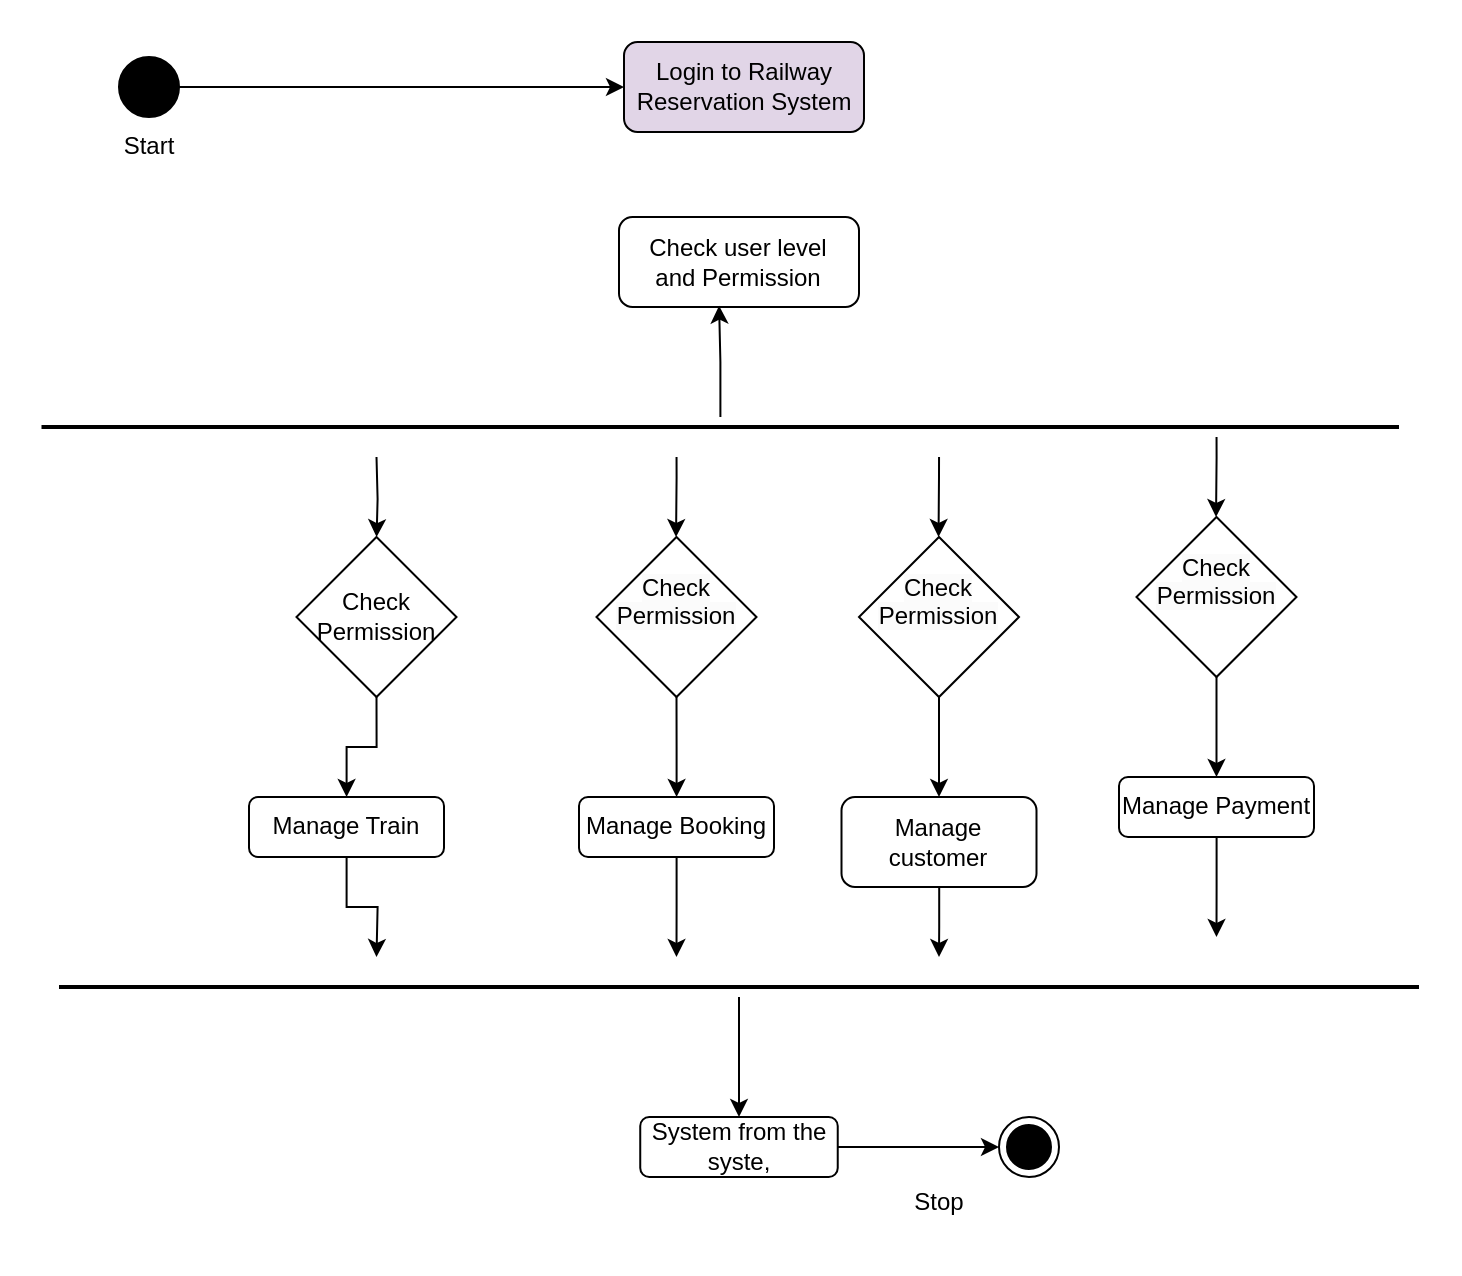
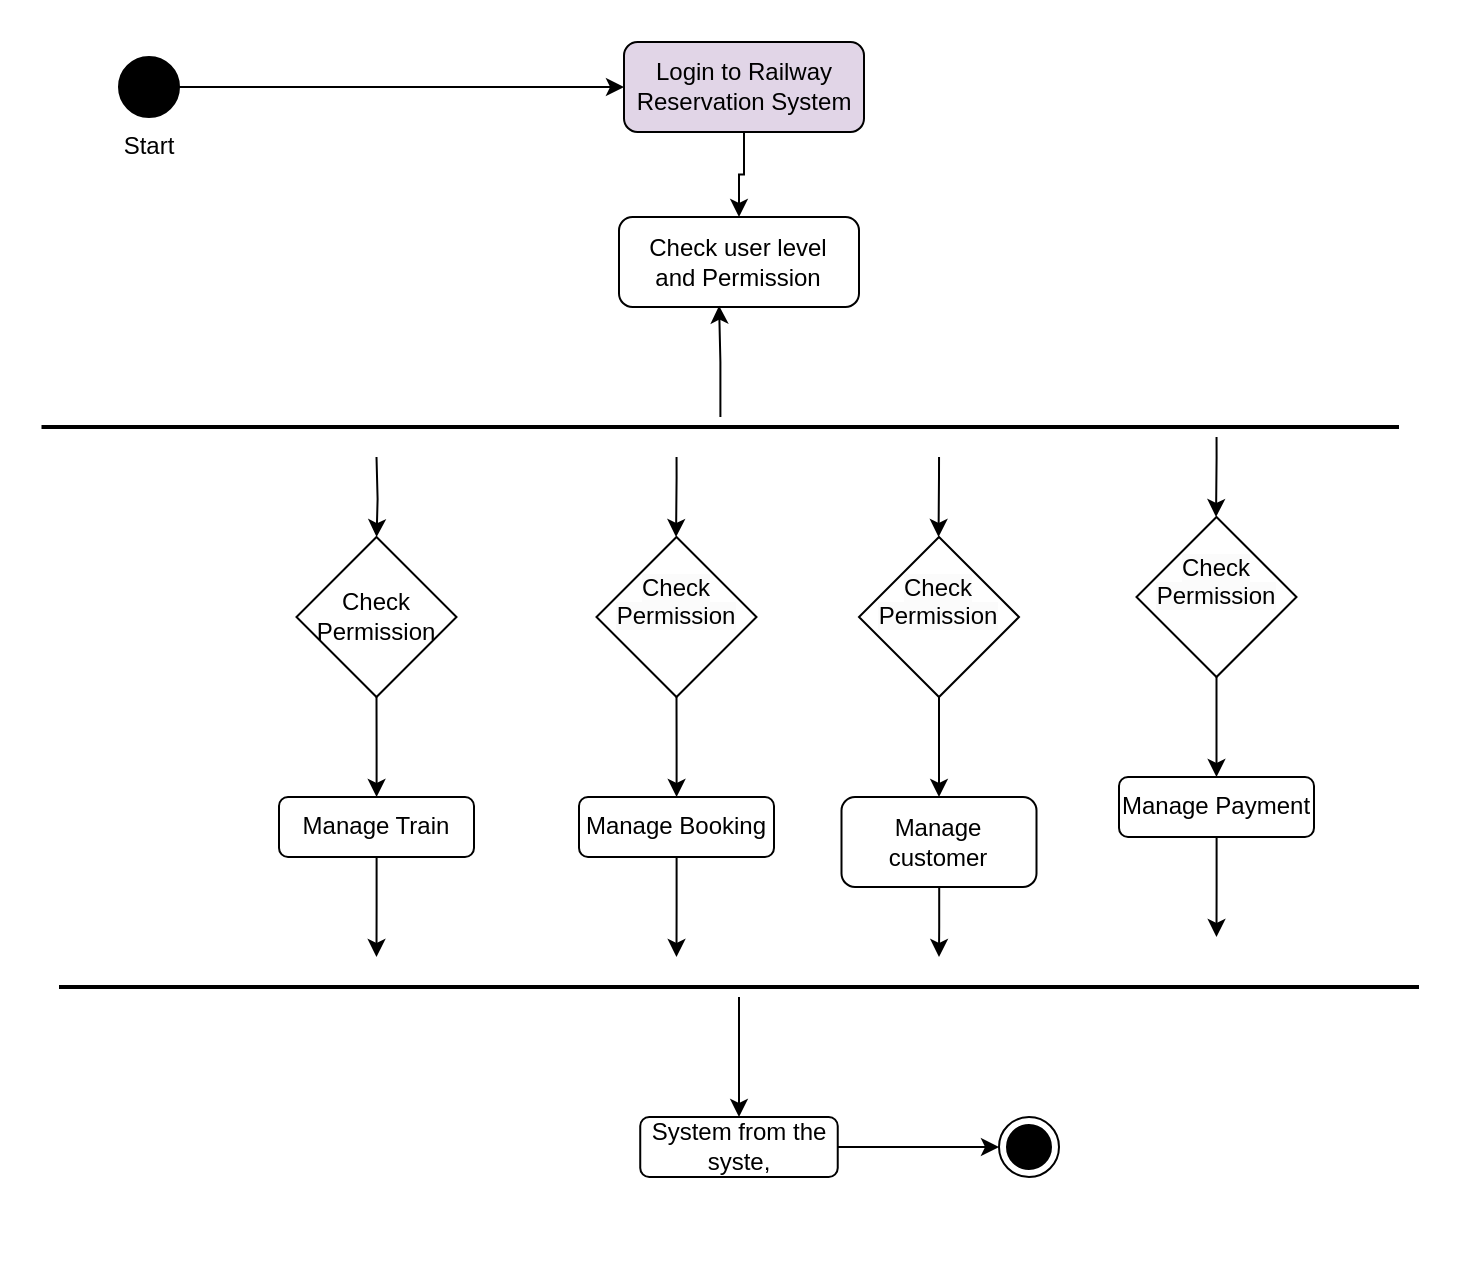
none -> (744, 171)
(347, 827) -> (377, 827)
(939, 1203) -> none
